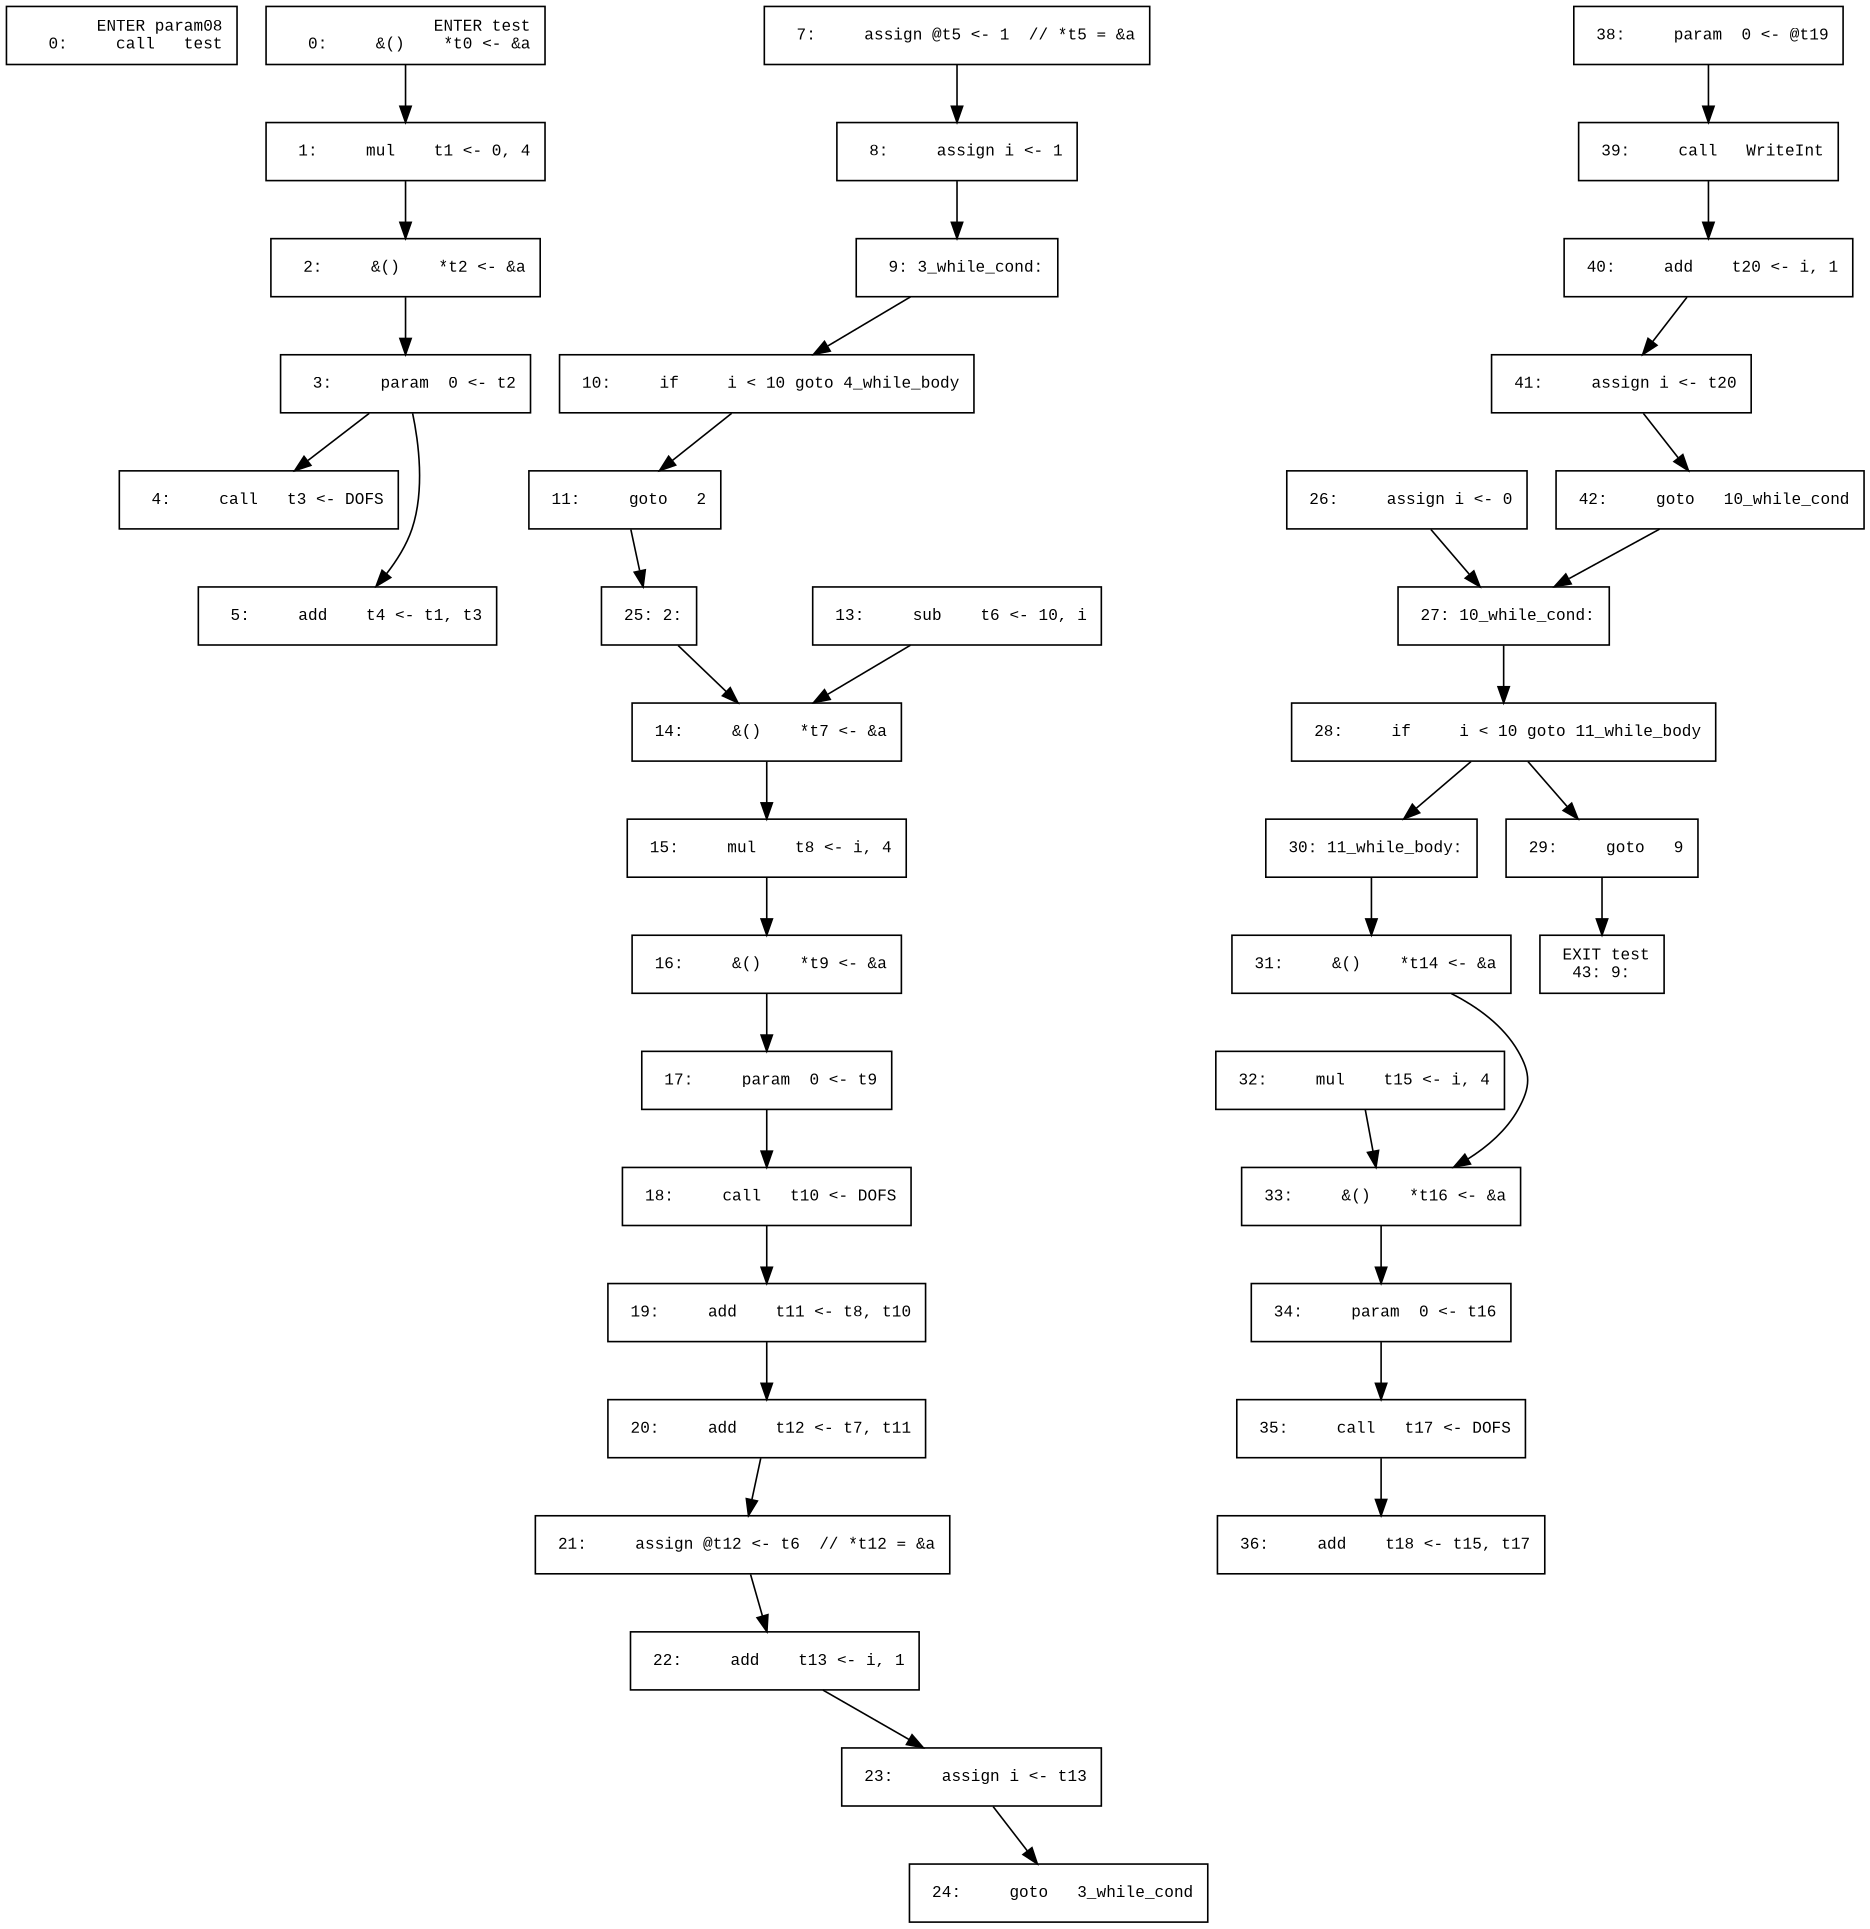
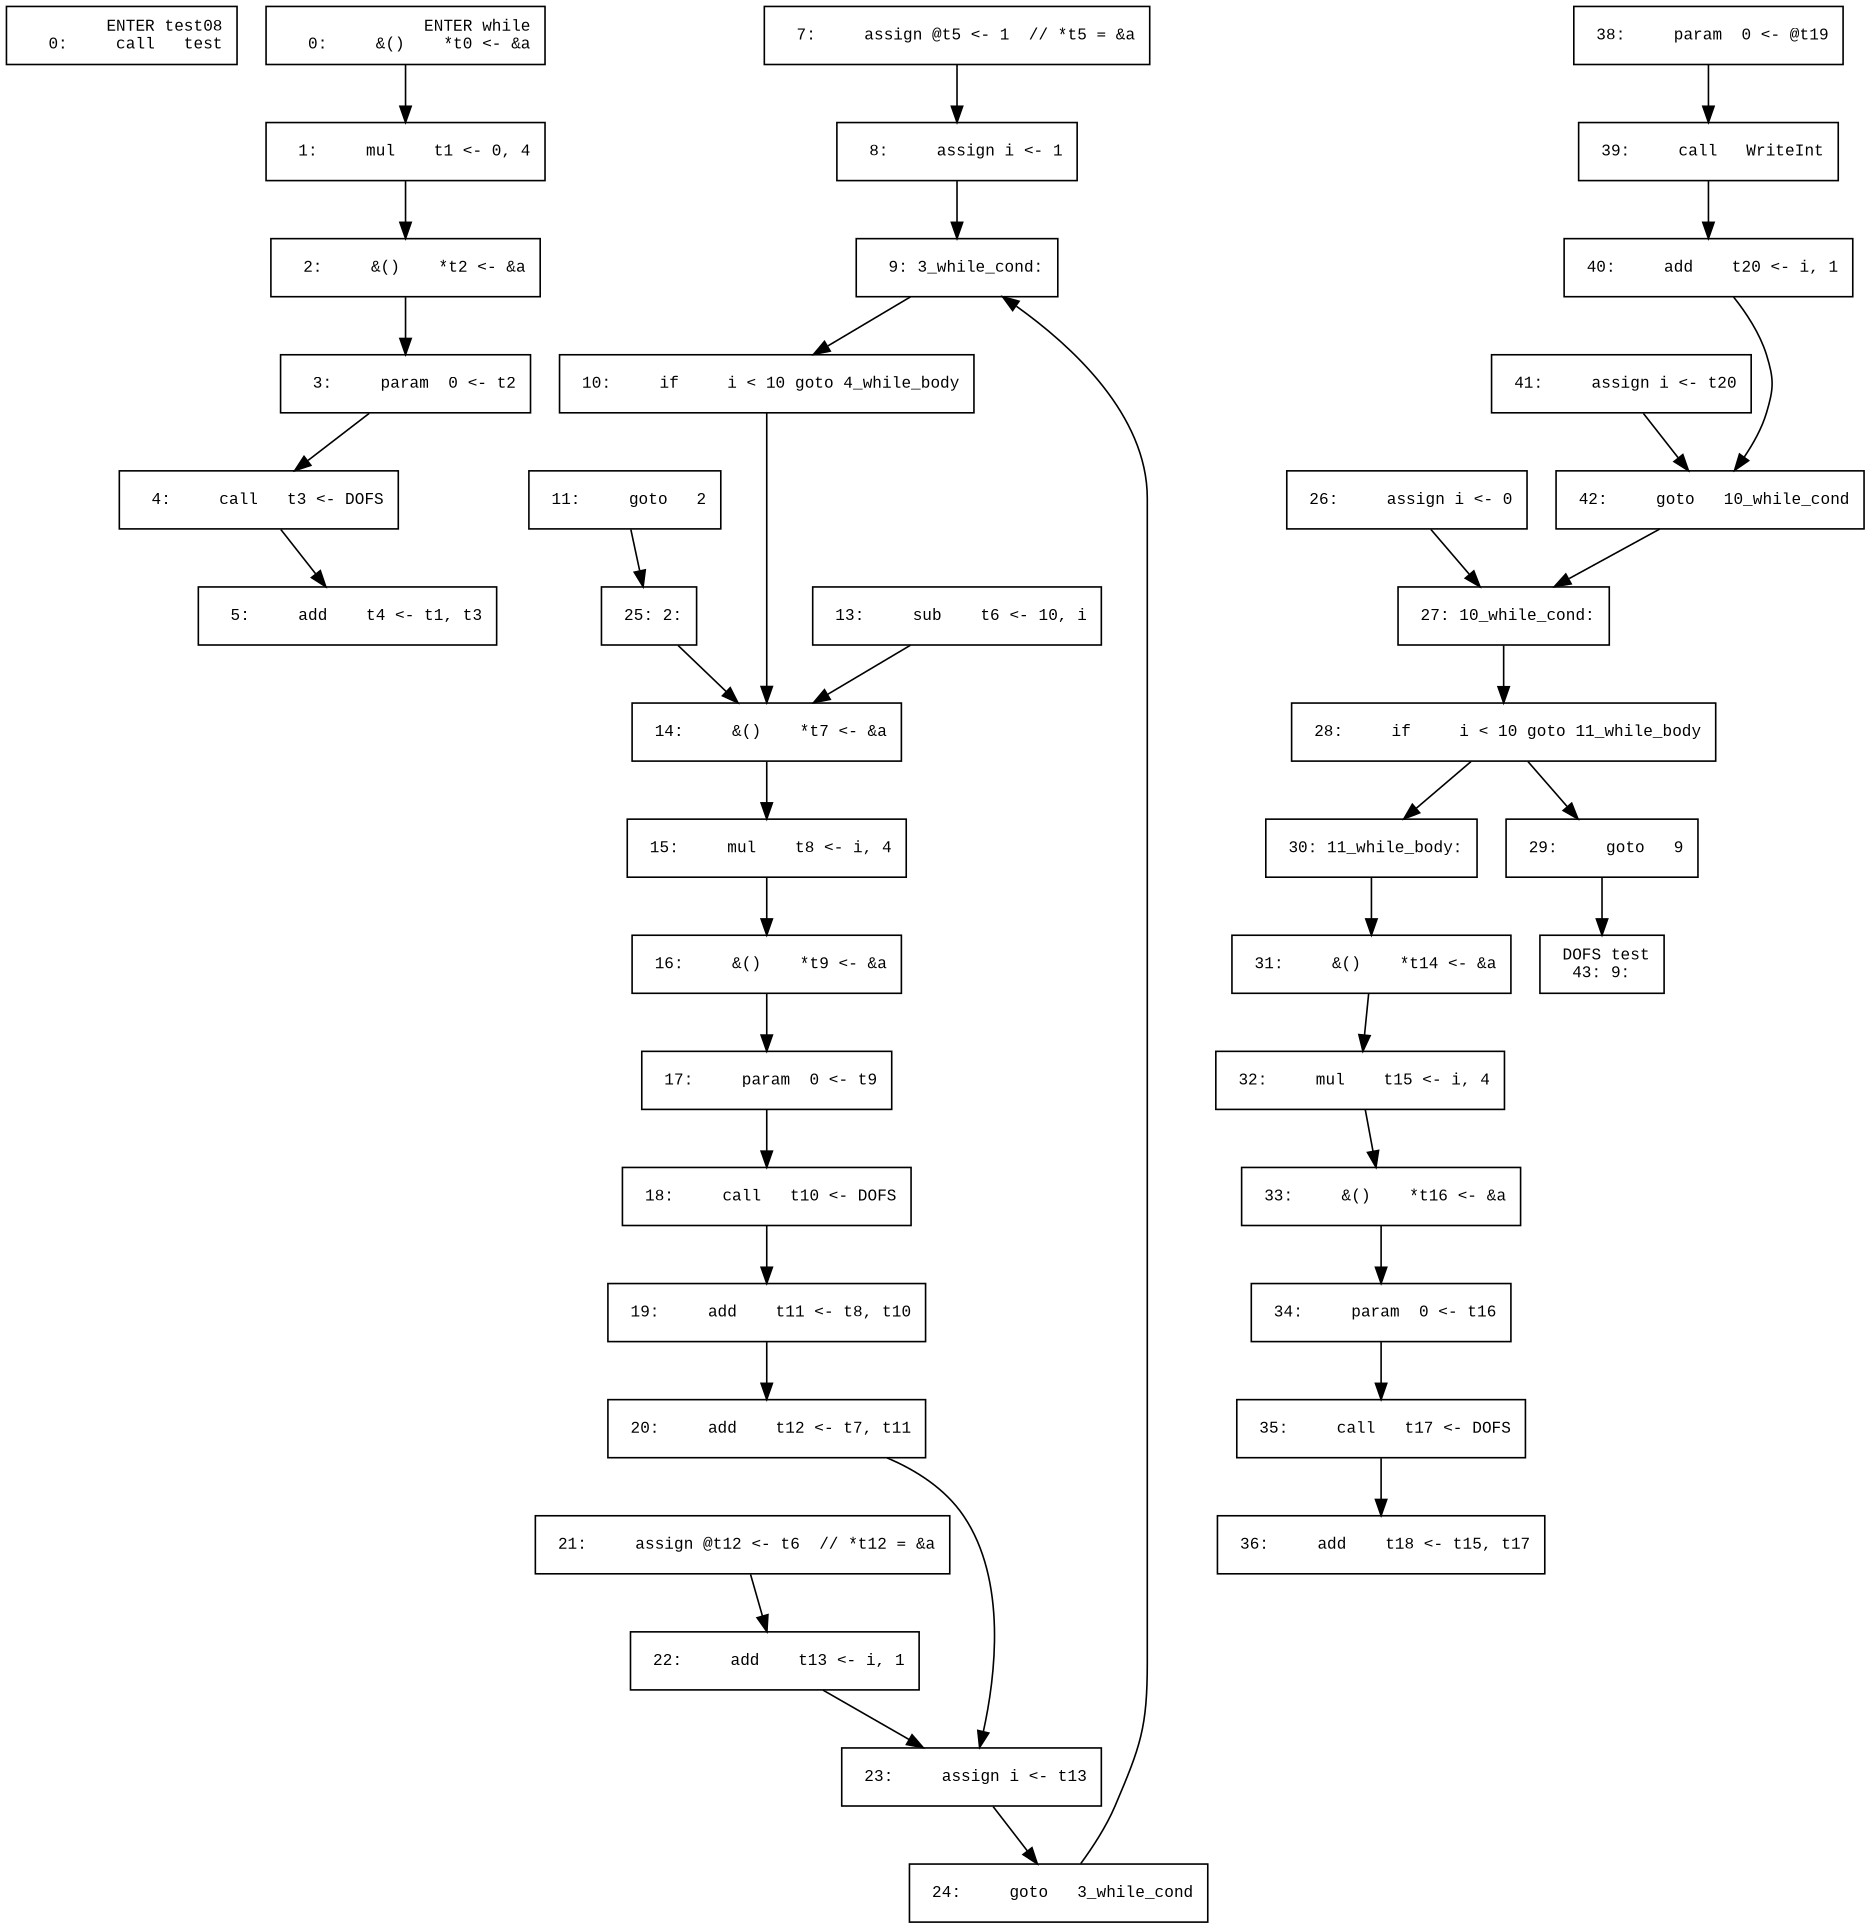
(122, 35) -> (122, 35)
(406, 35) -> (406, 35)
(1670, 319) -> (1771, 375)
(702, 437) -> (767, 550)
(419, 497) -> (298, 552)
(1602, 964) -> (1602, 964)
none -> (1147, 1068)
(1527, 1071) -> (1367, 1014)
(756, 1479) -> (988, 1573)
